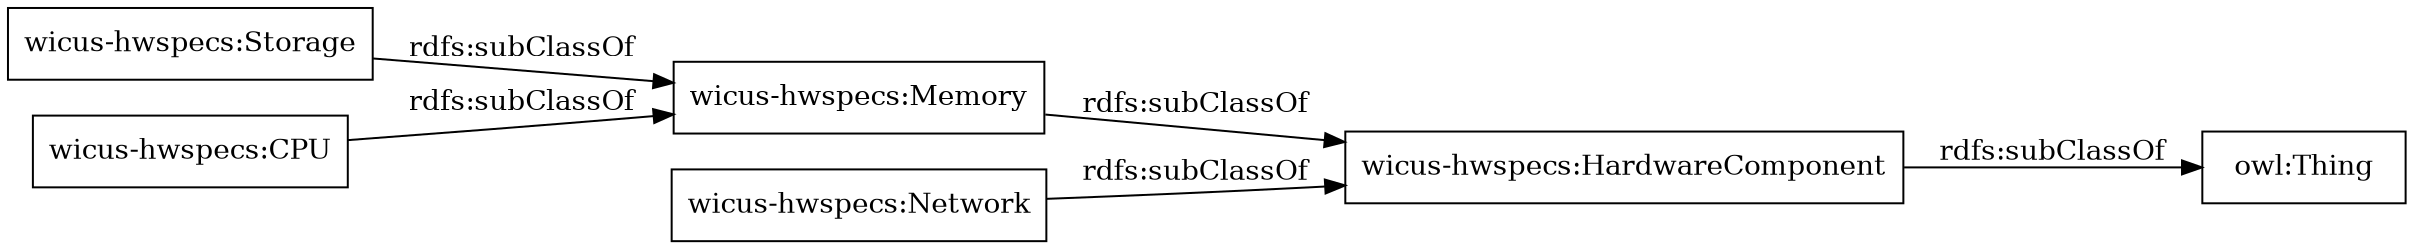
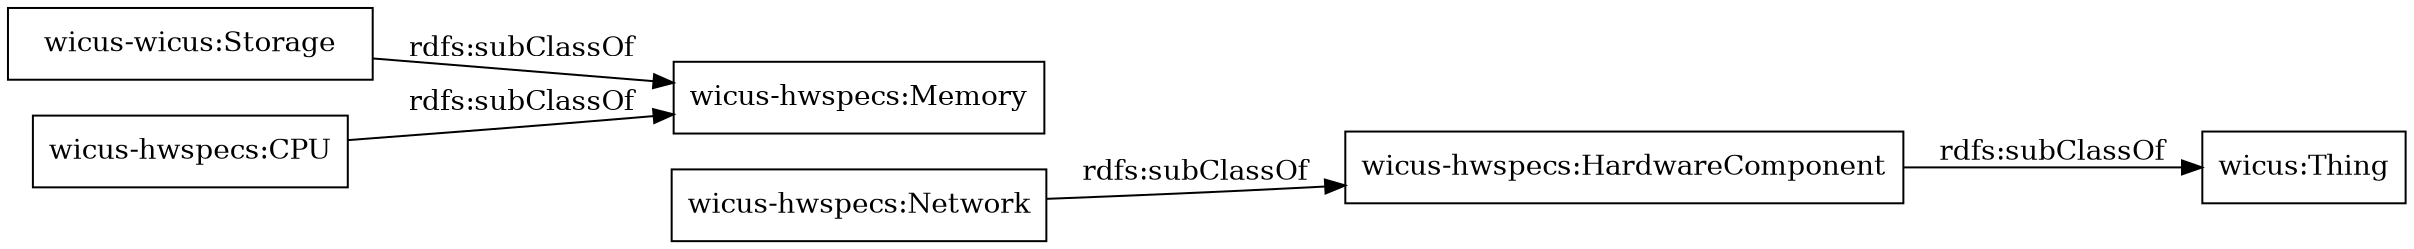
(190, 44) -> (190, 44)
(1185, 127) -> none
(2304, 167) -> (2304, 167)
